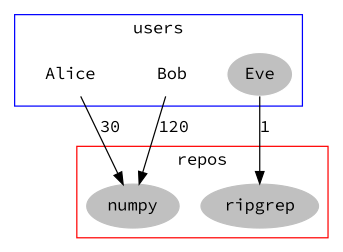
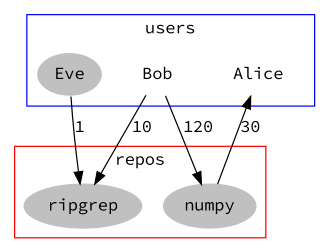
none -> (124, 134)
(99, 135) -> (229, 154)
